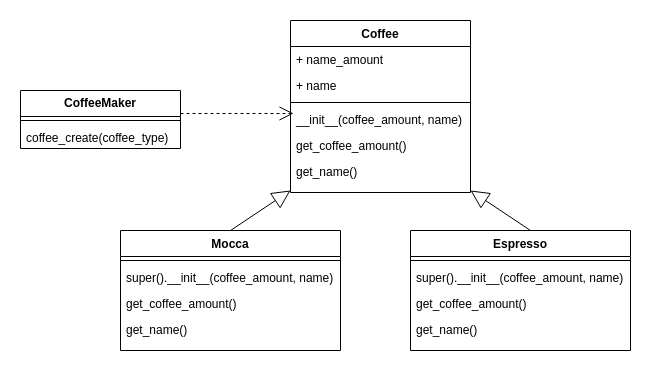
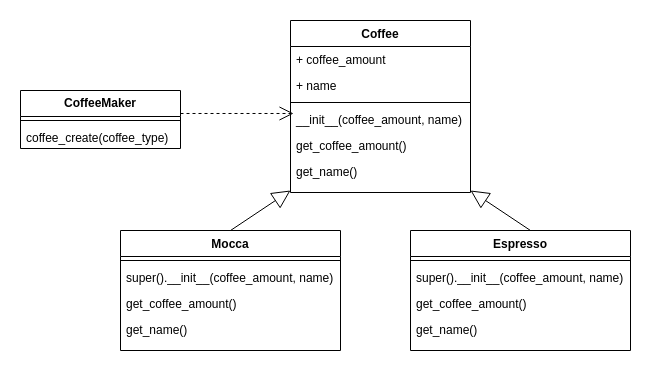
(338, 60) -> (345, 60)
